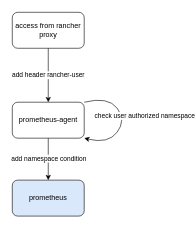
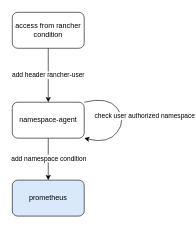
(48, 30) -> (48, 30)
(48, 120) -> (48, 120)
